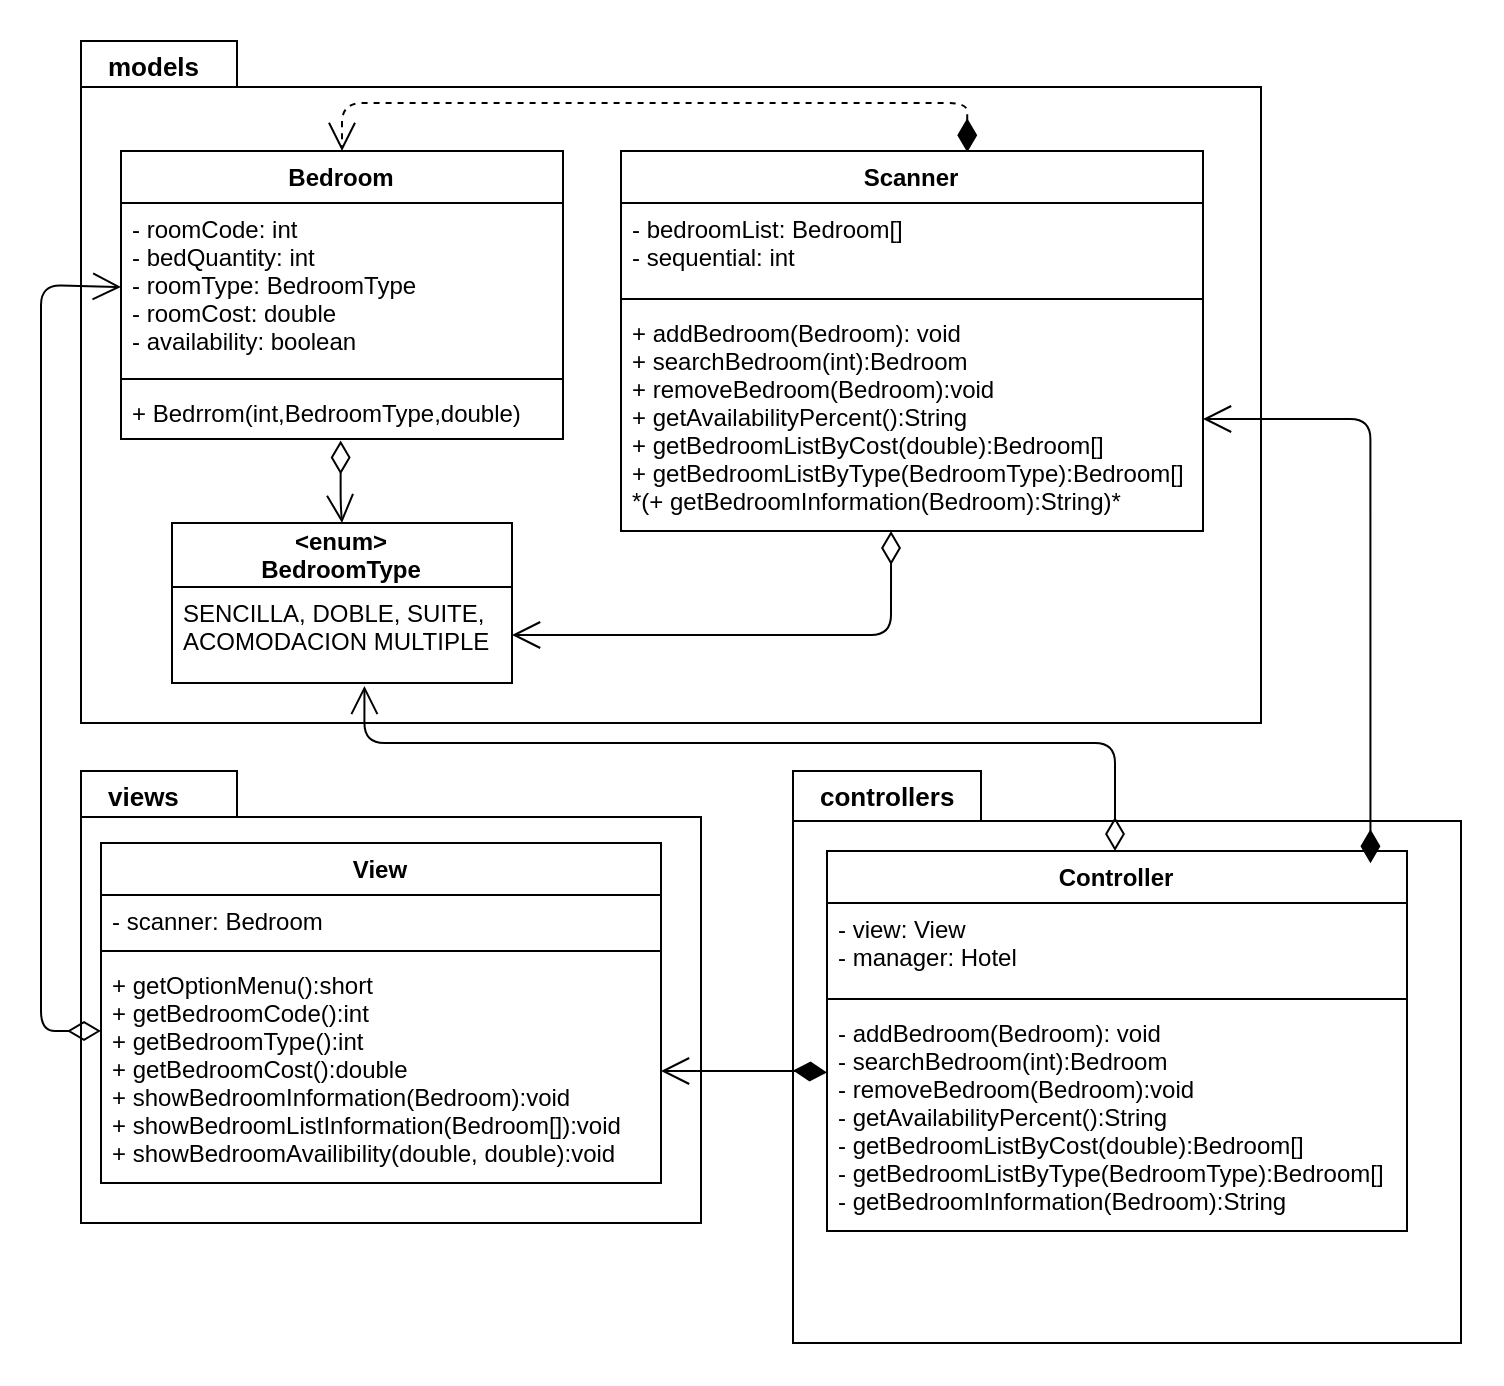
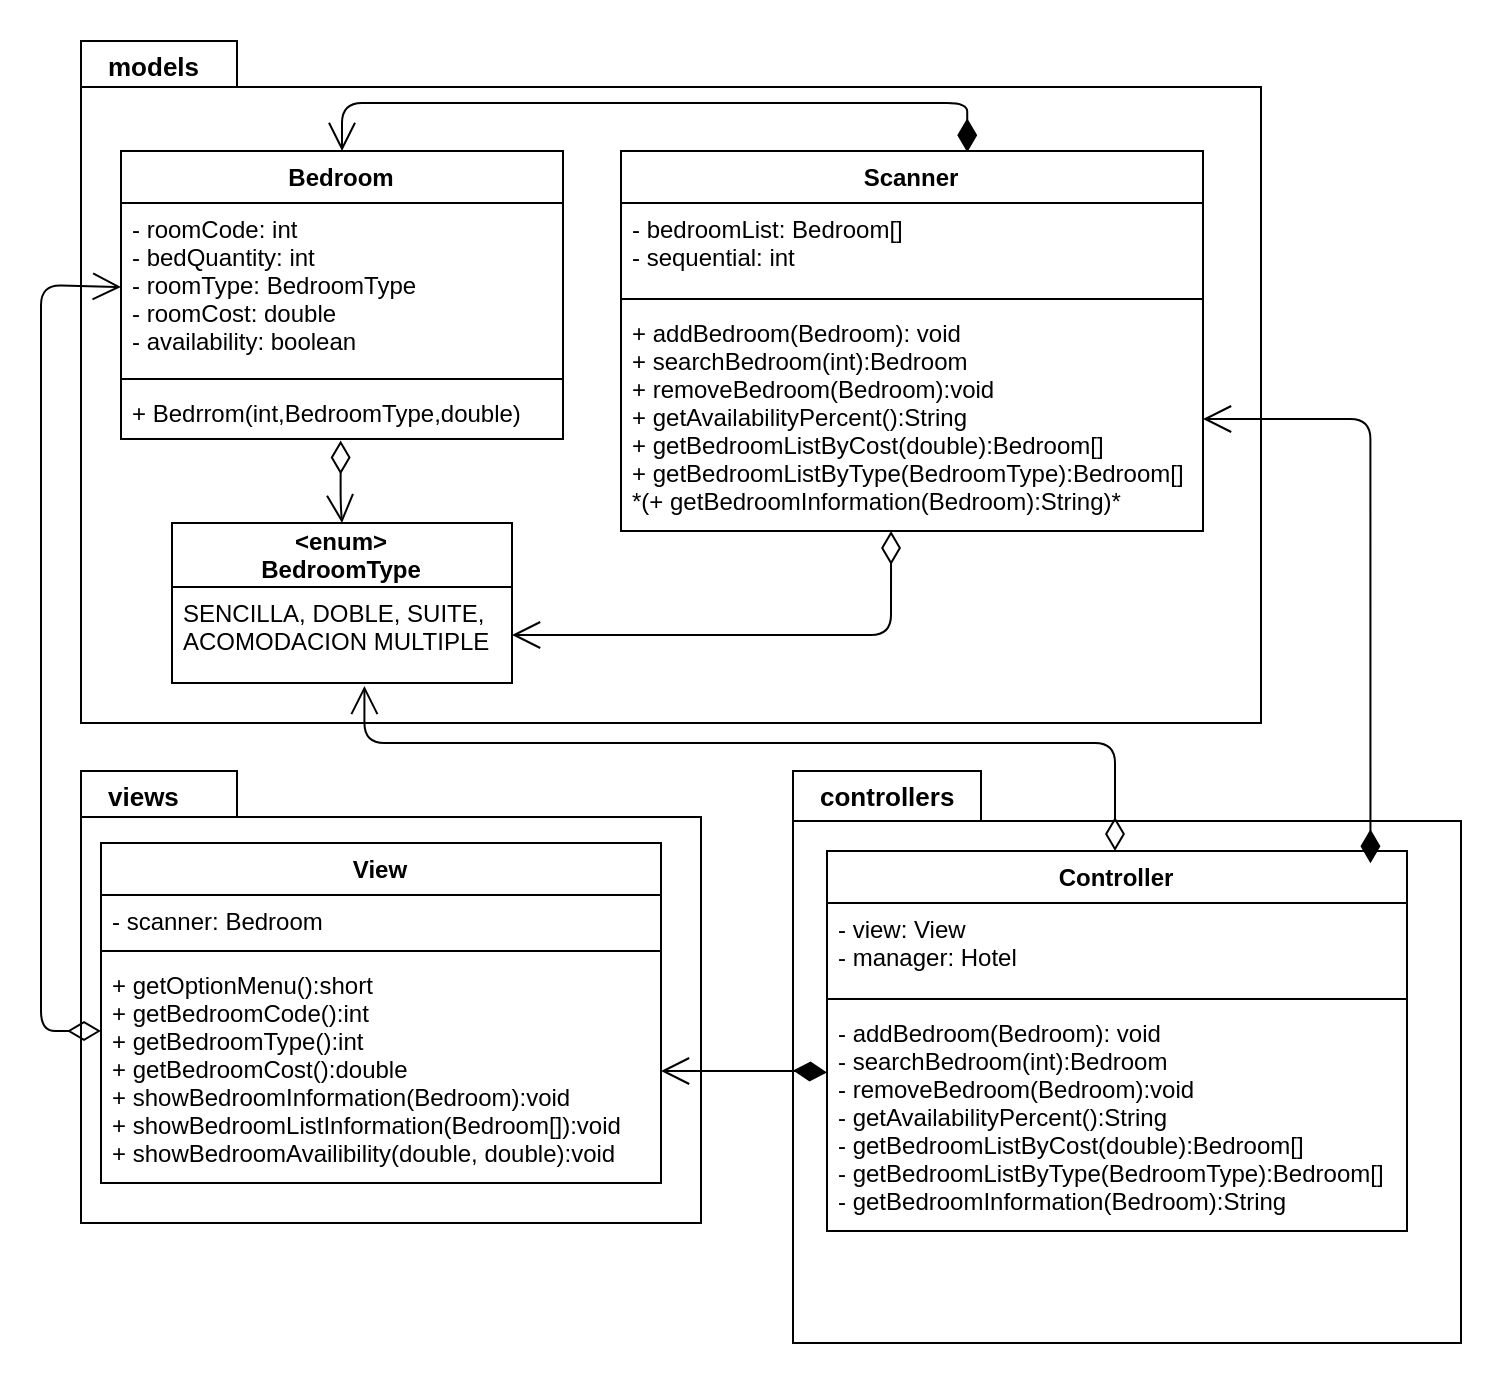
(642, 103) -> (642, 103)
